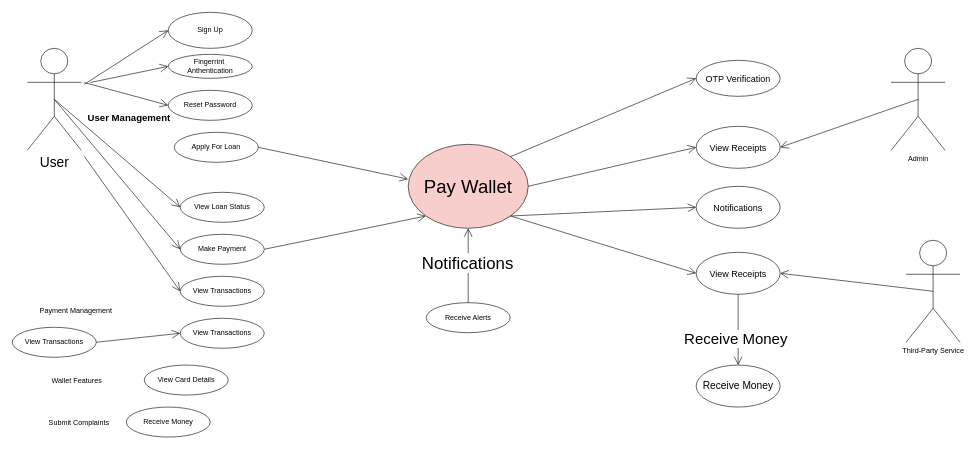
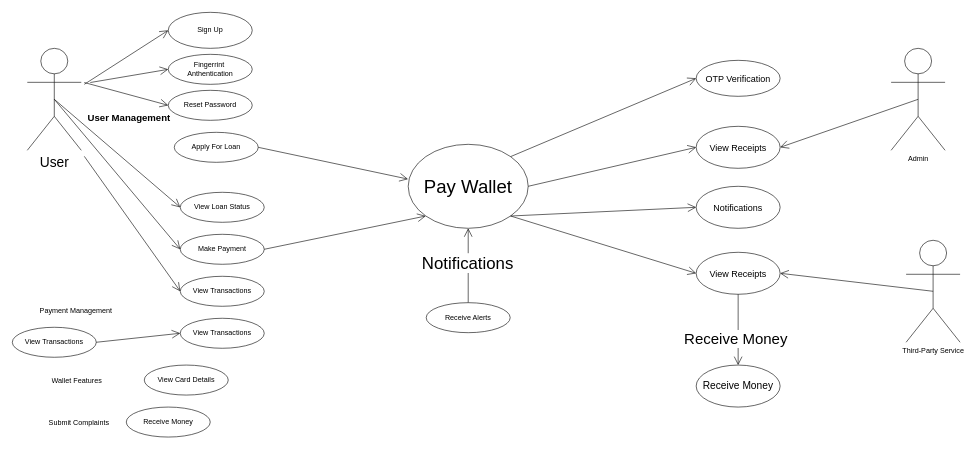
(210, 66) -> (210, 69)
(468, 186) -> (468, 186)
